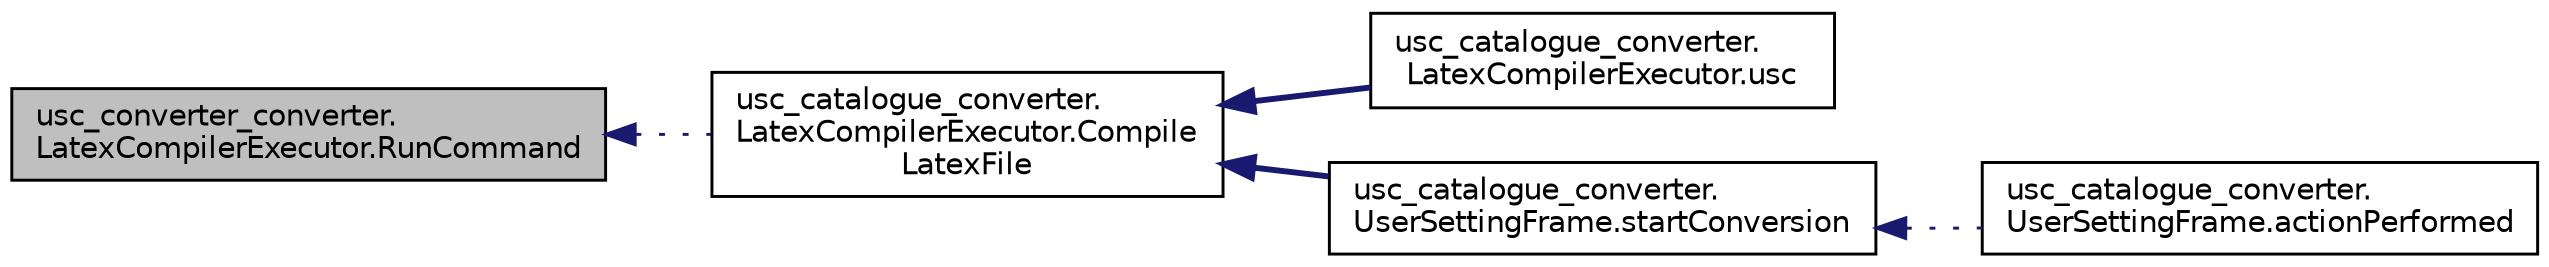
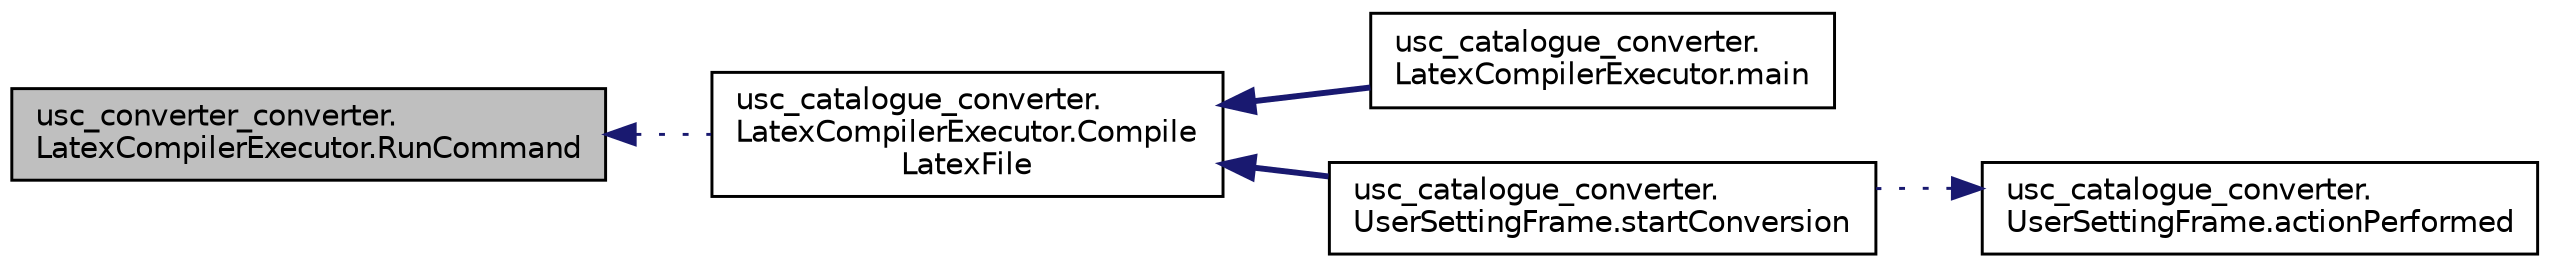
(1603, 61) -> (1603, 61)
(1944, 228) -> (1914, 188)
